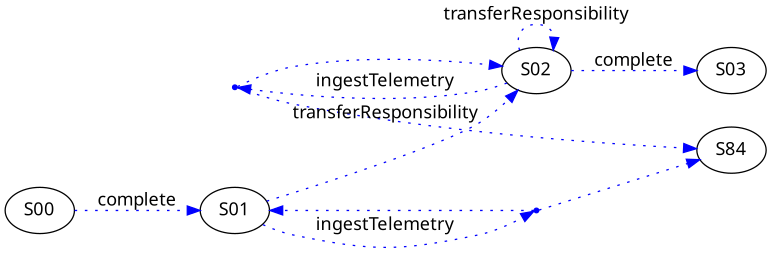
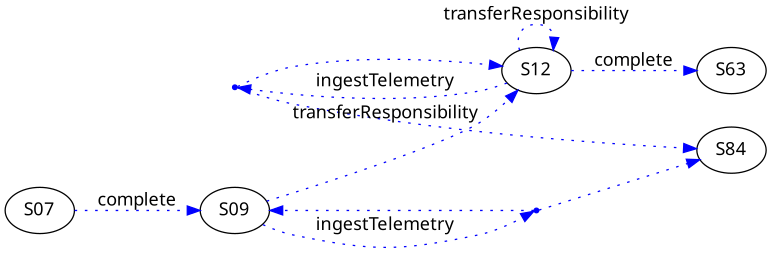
(536, 71) -> (536, 71)
(732, 71) -> (732, 71)
(40, 210) -> (40, 210)
(235, 210) -> (235, 210)
